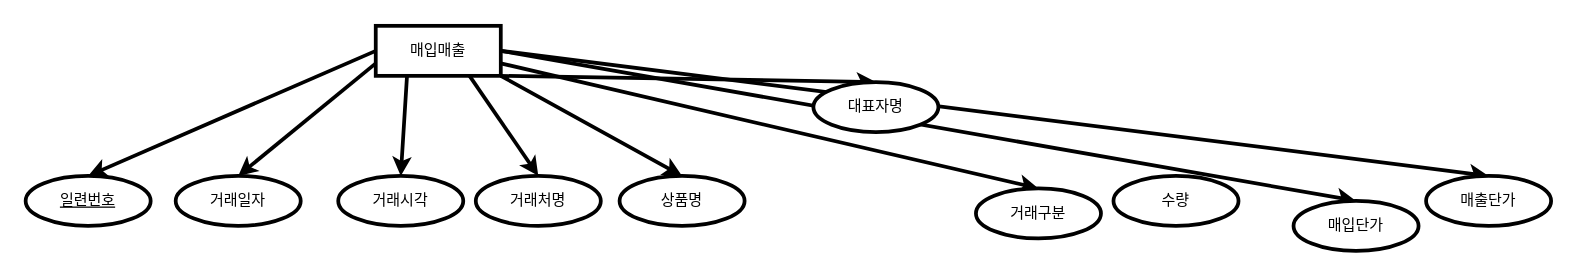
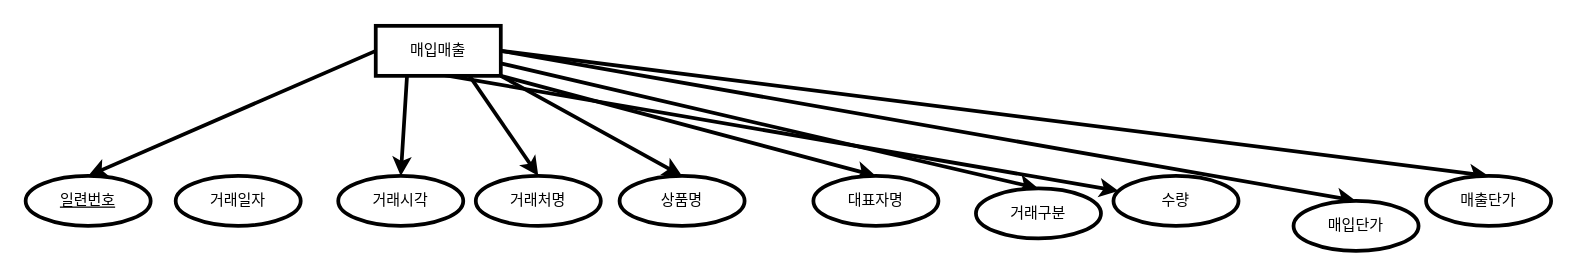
(876, 107) -> (876, 201)
(311, 116) -> (988, 168)
